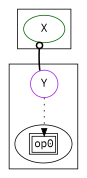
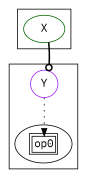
(39, 59) -> (49, 53)
